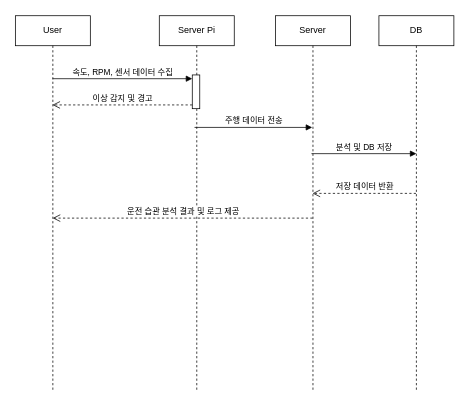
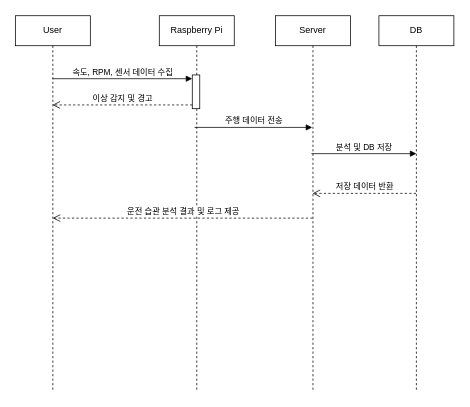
(197, 30) -> (197, 30)
